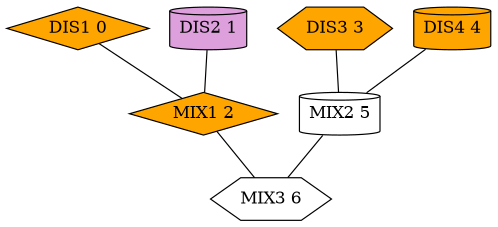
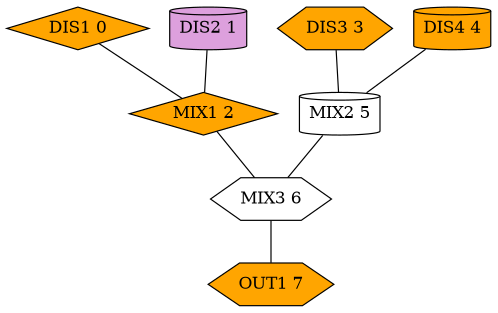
none -> (271, 284)
